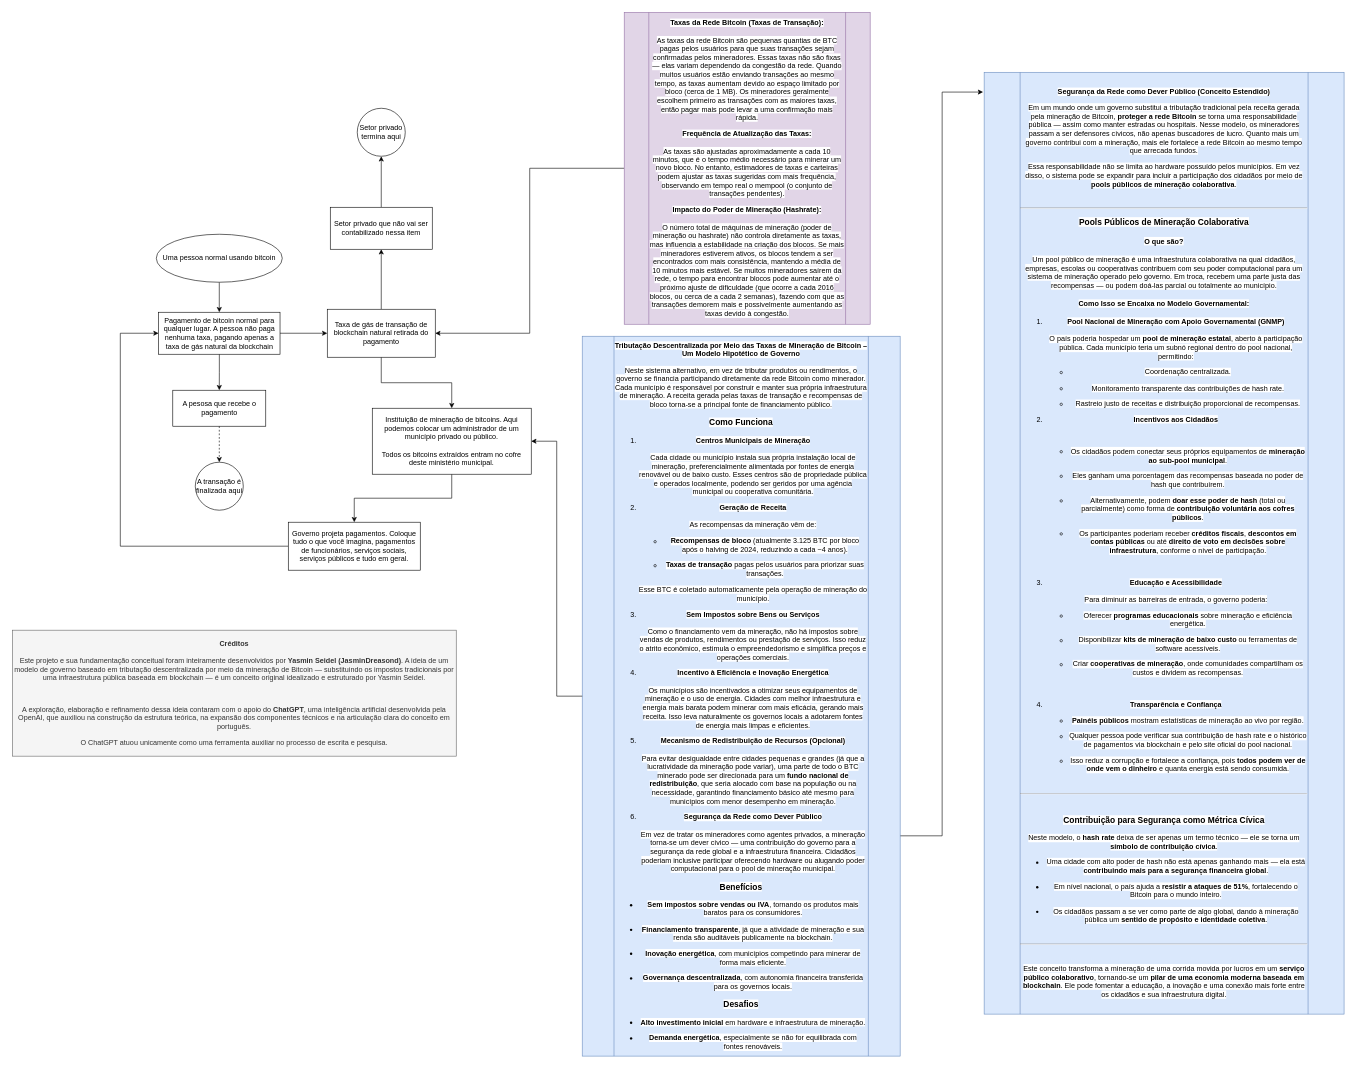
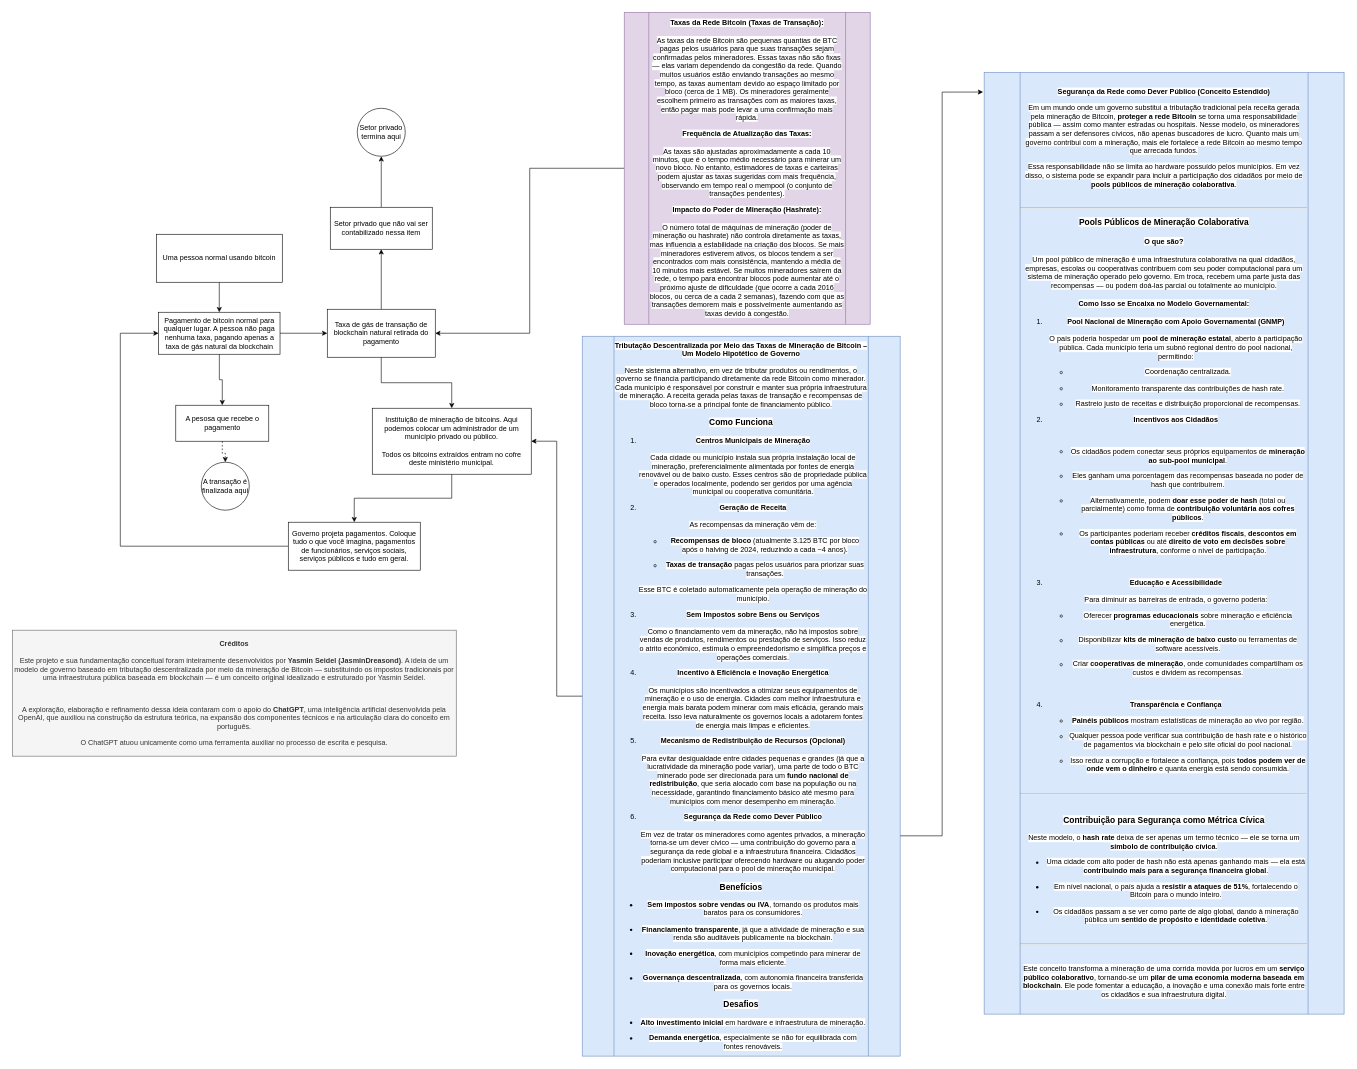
(219, 258) -> (219, 258)
(219, 408) -> (222, 423)
(219, 486) -> (225, 486)
